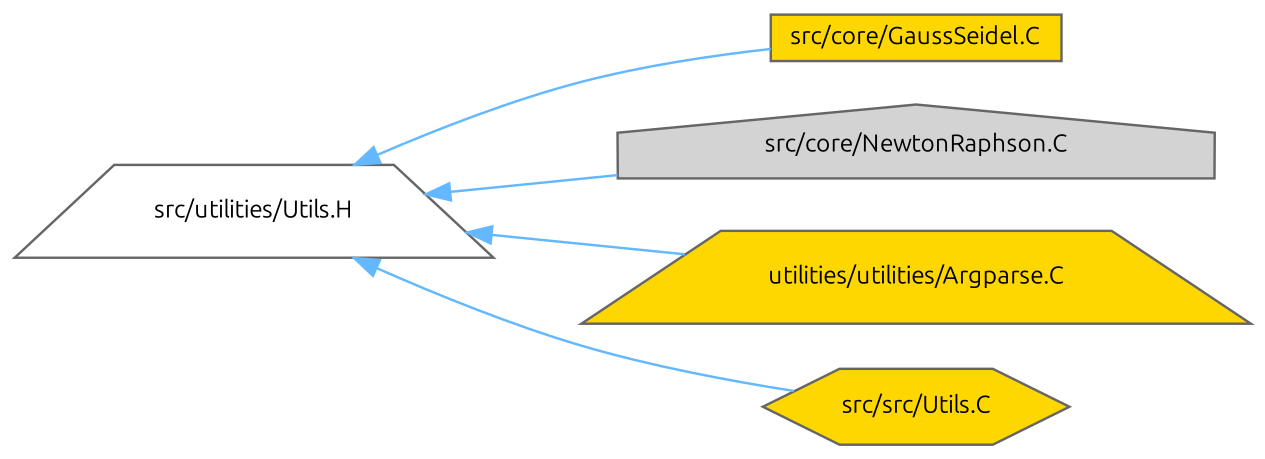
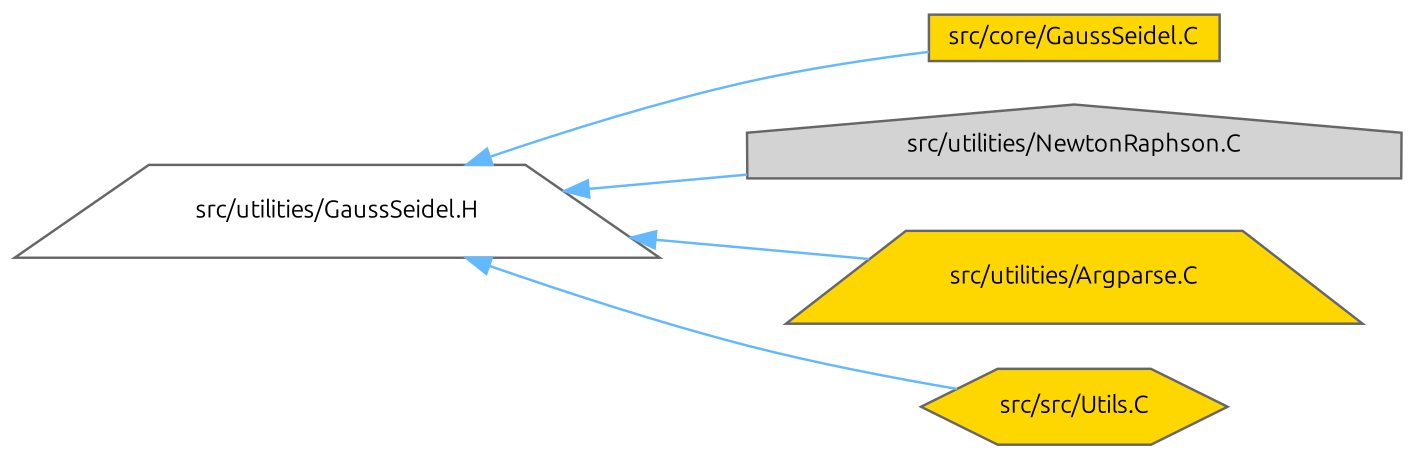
(916, 145) -> (1074, 145)
(254, 211) -> (337, 211)
(916, 277) -> (1074, 277)
